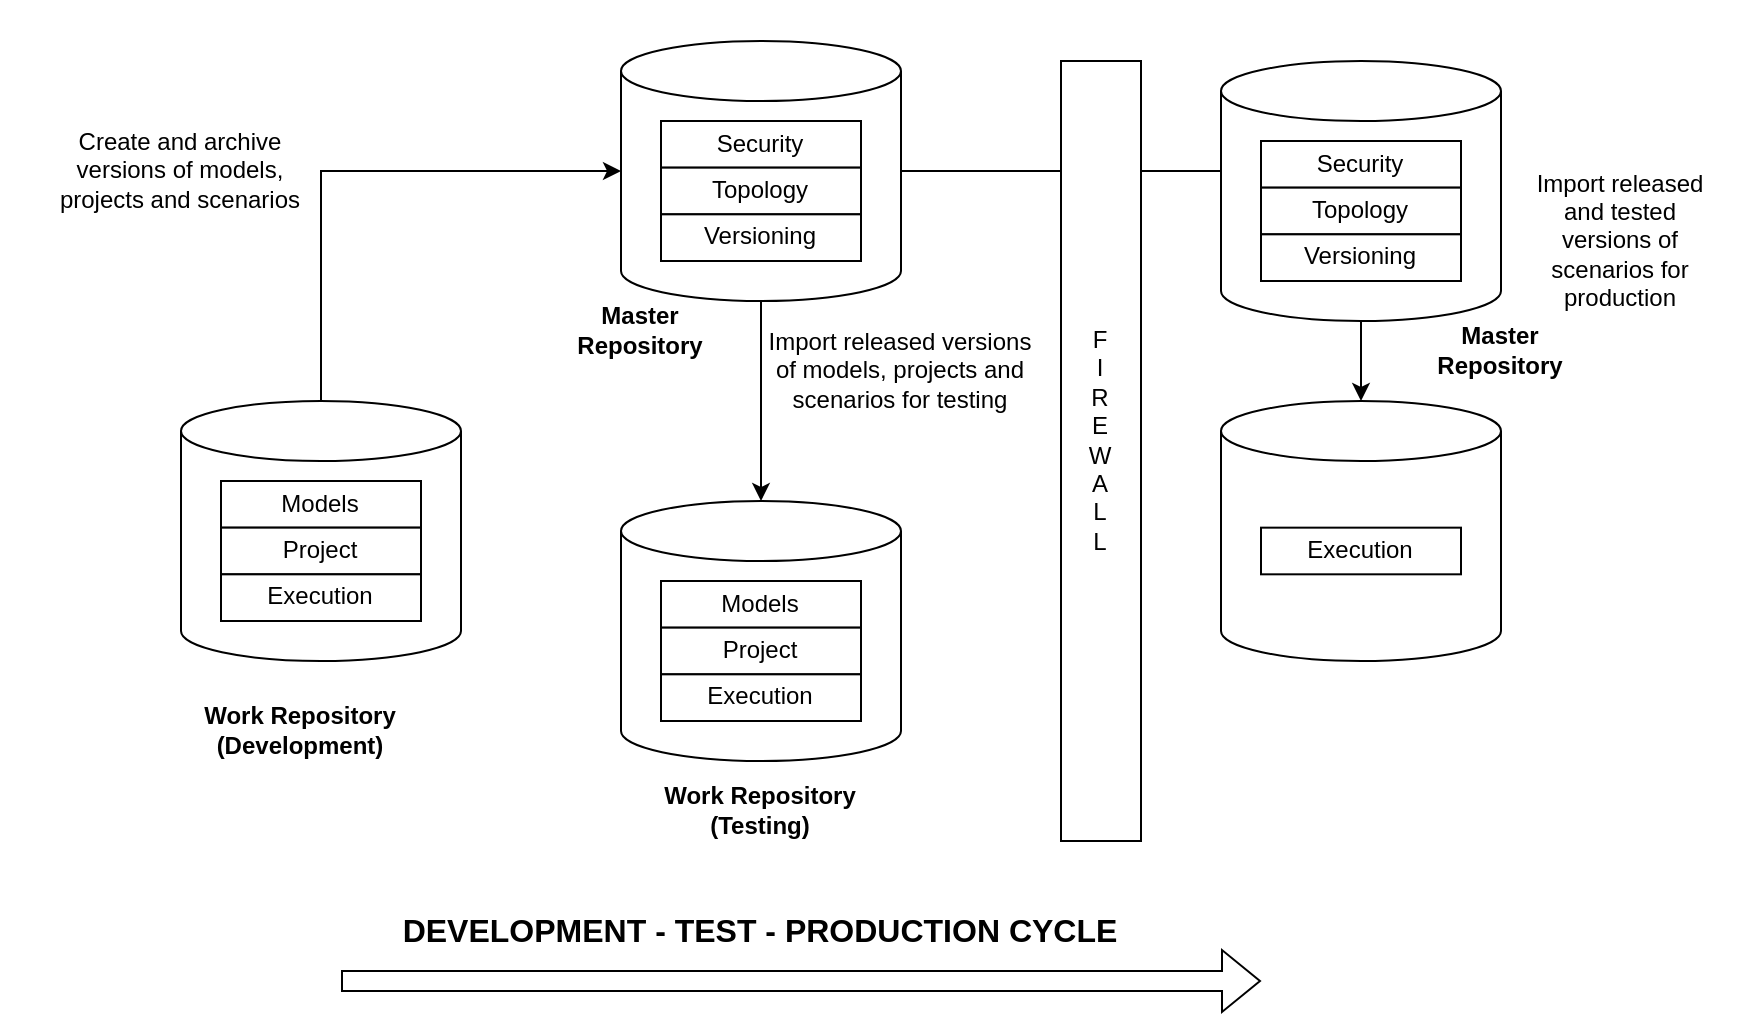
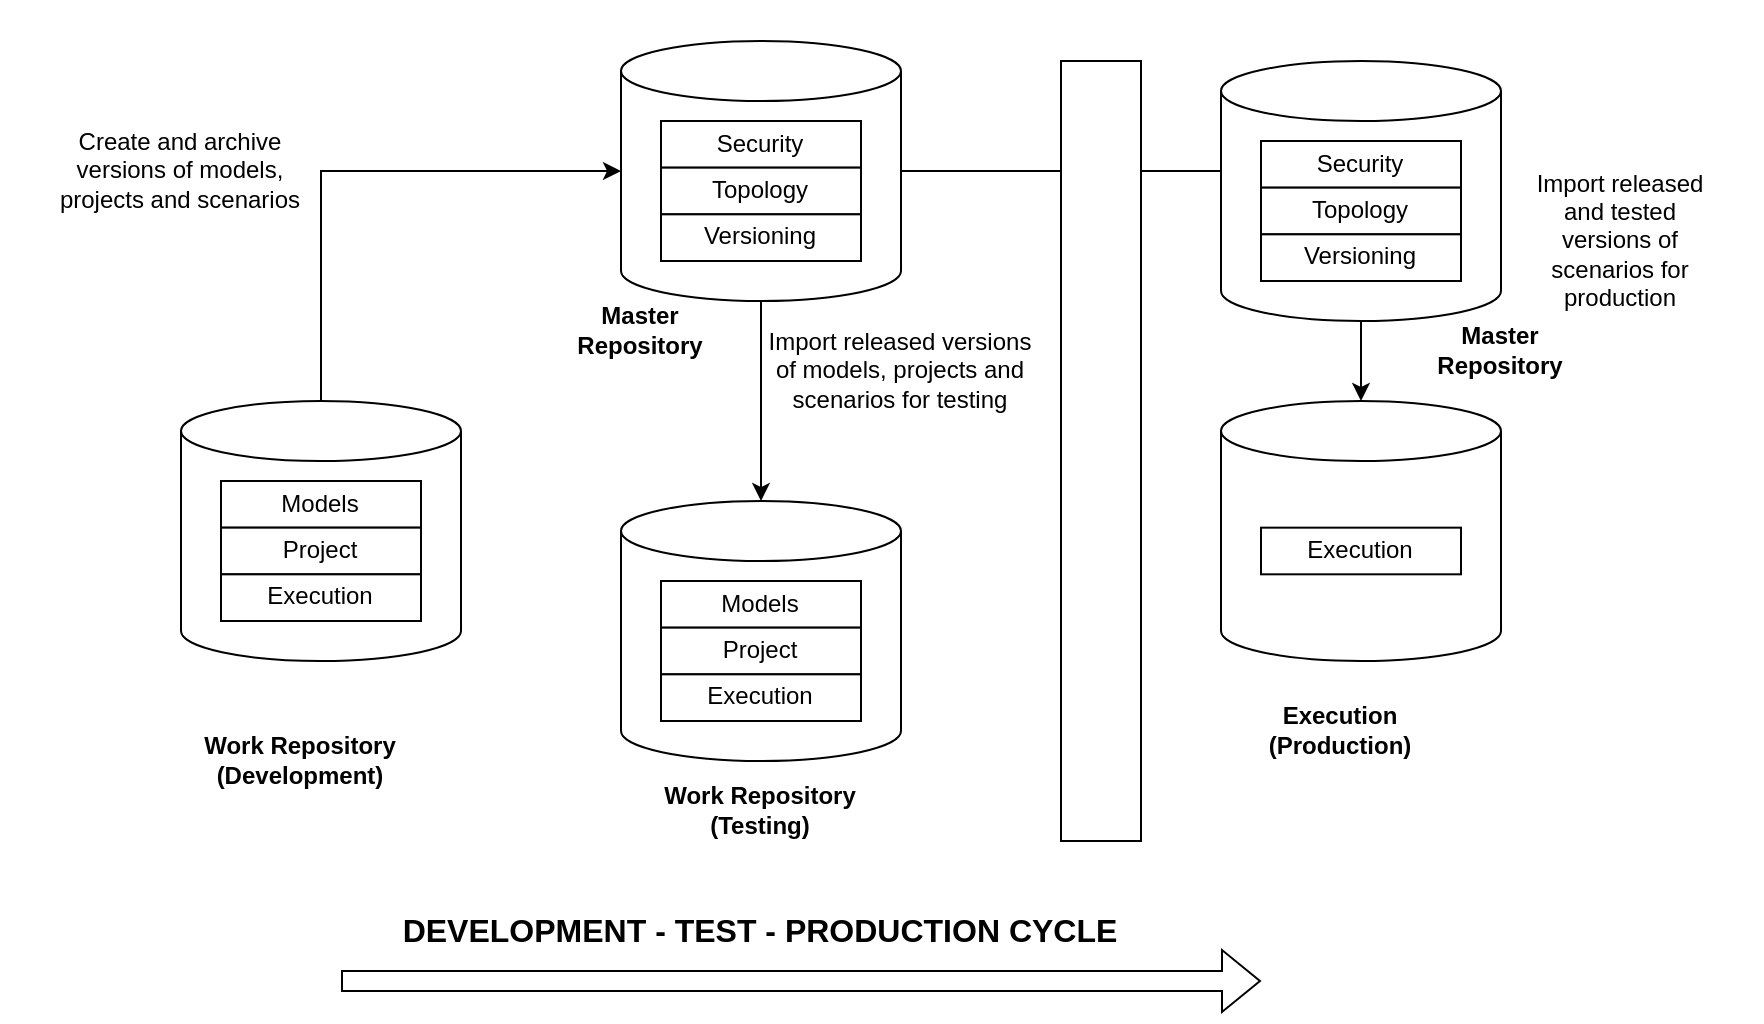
(1101, 441) -> none
(301, 731) -> (301, 761)
none -> (1341, 731)
